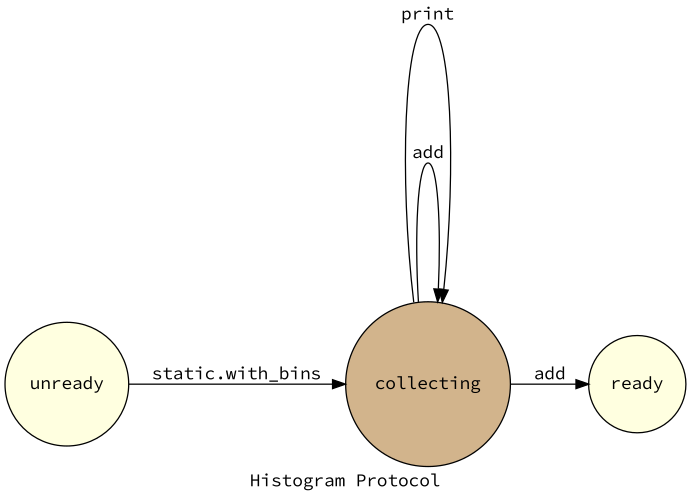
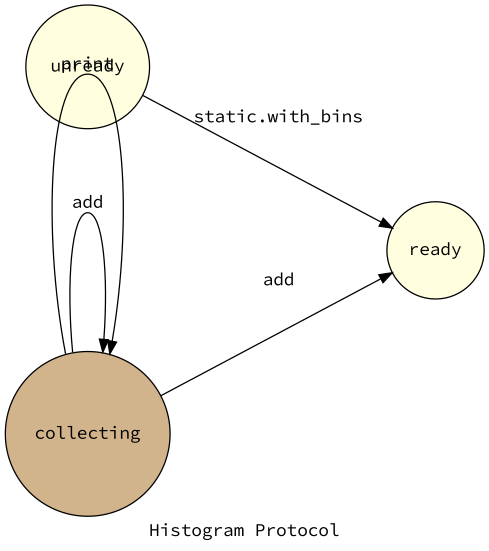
(231, 384) -> (262, 159)
